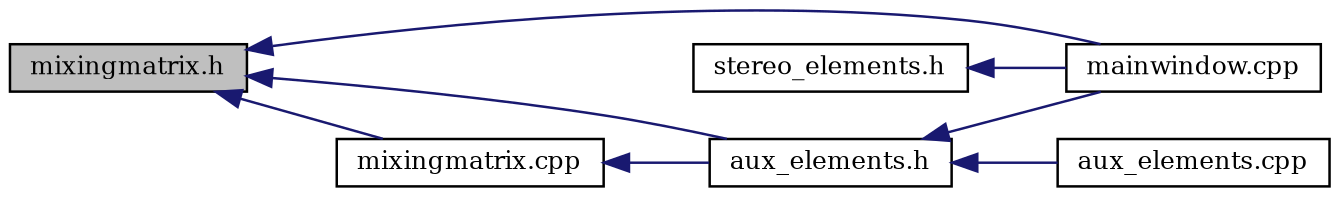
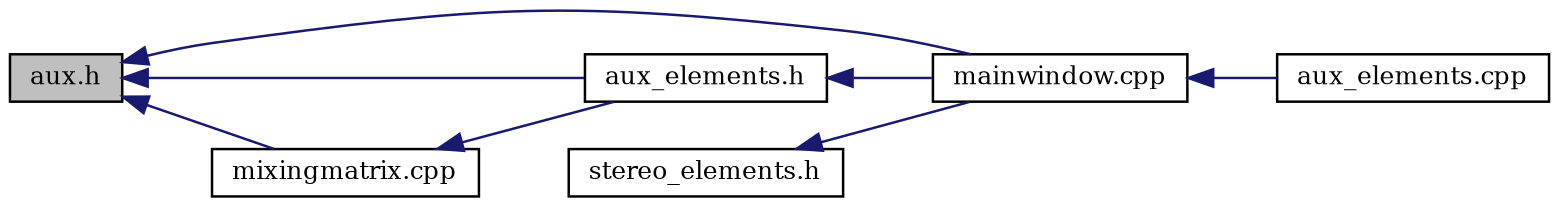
(128, 68) -> (66, 78)
(1017, 163) -> (1245, 78)
